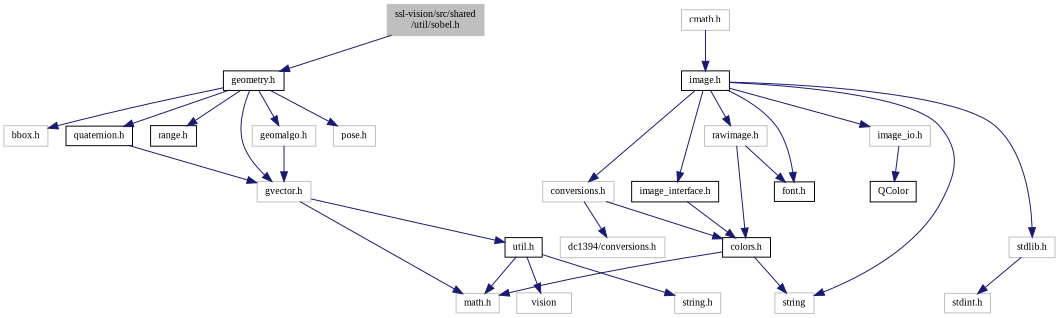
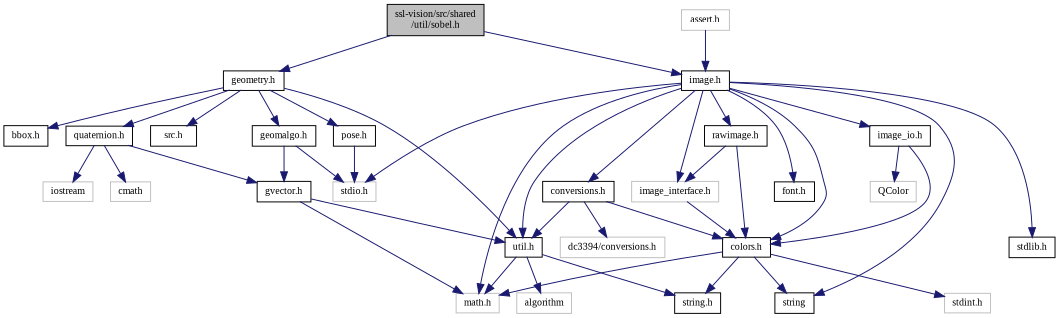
(436, 20) -> (436, 20)
(705, 20) -> (705, 20)
none -> (578, 52)
(26, 136) -> (26, 136)
(174, 136) -> (174, 136)
(242, 136) -> (408, 141)
(284, 136) -> (284, 136)
(354, 136) -> (354, 136)
(736, 136) -> (736, 136)
(900, 136) -> (900, 136)
none -> (580, 137)
none -> (543, 145)
none -> (815, 152)
(762, 161) -> (709, 160)
none -> (68, 192)
none -> (131, 192)
(284, 192) -> (284, 192)
none -> (354, 192)
(578, 192) -> (578, 192)
(675, 192) -> (675, 192)
(893, 192) -> (893, 192)
none -> (554, 216)
none -> (886, 223)
(613, 247) -> (613, 247)
(1032, 247) -> (1032, 247)
none -> (726, 271)
(1003, 272) -> (849, 273)
(544, 303) -> (544, 303)
(698, 303) -> (698, 303)
(794, 303) -> (794, 303)
